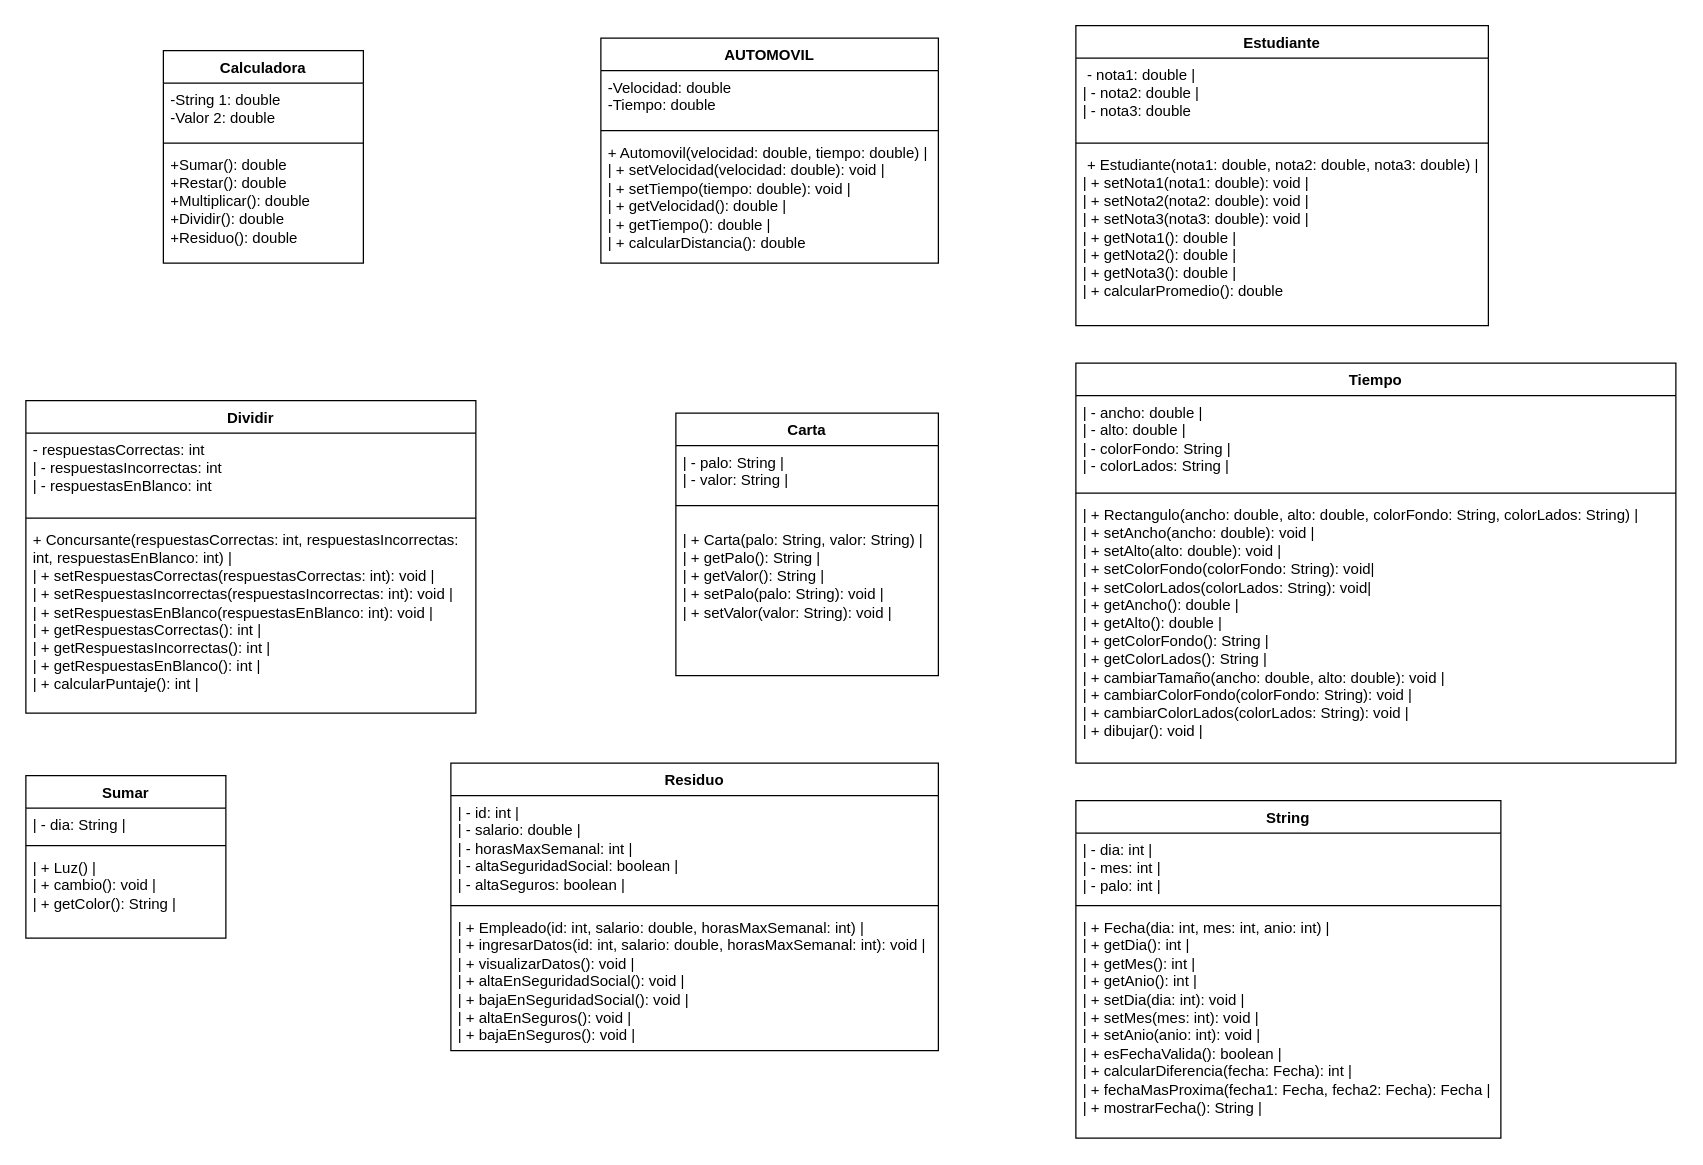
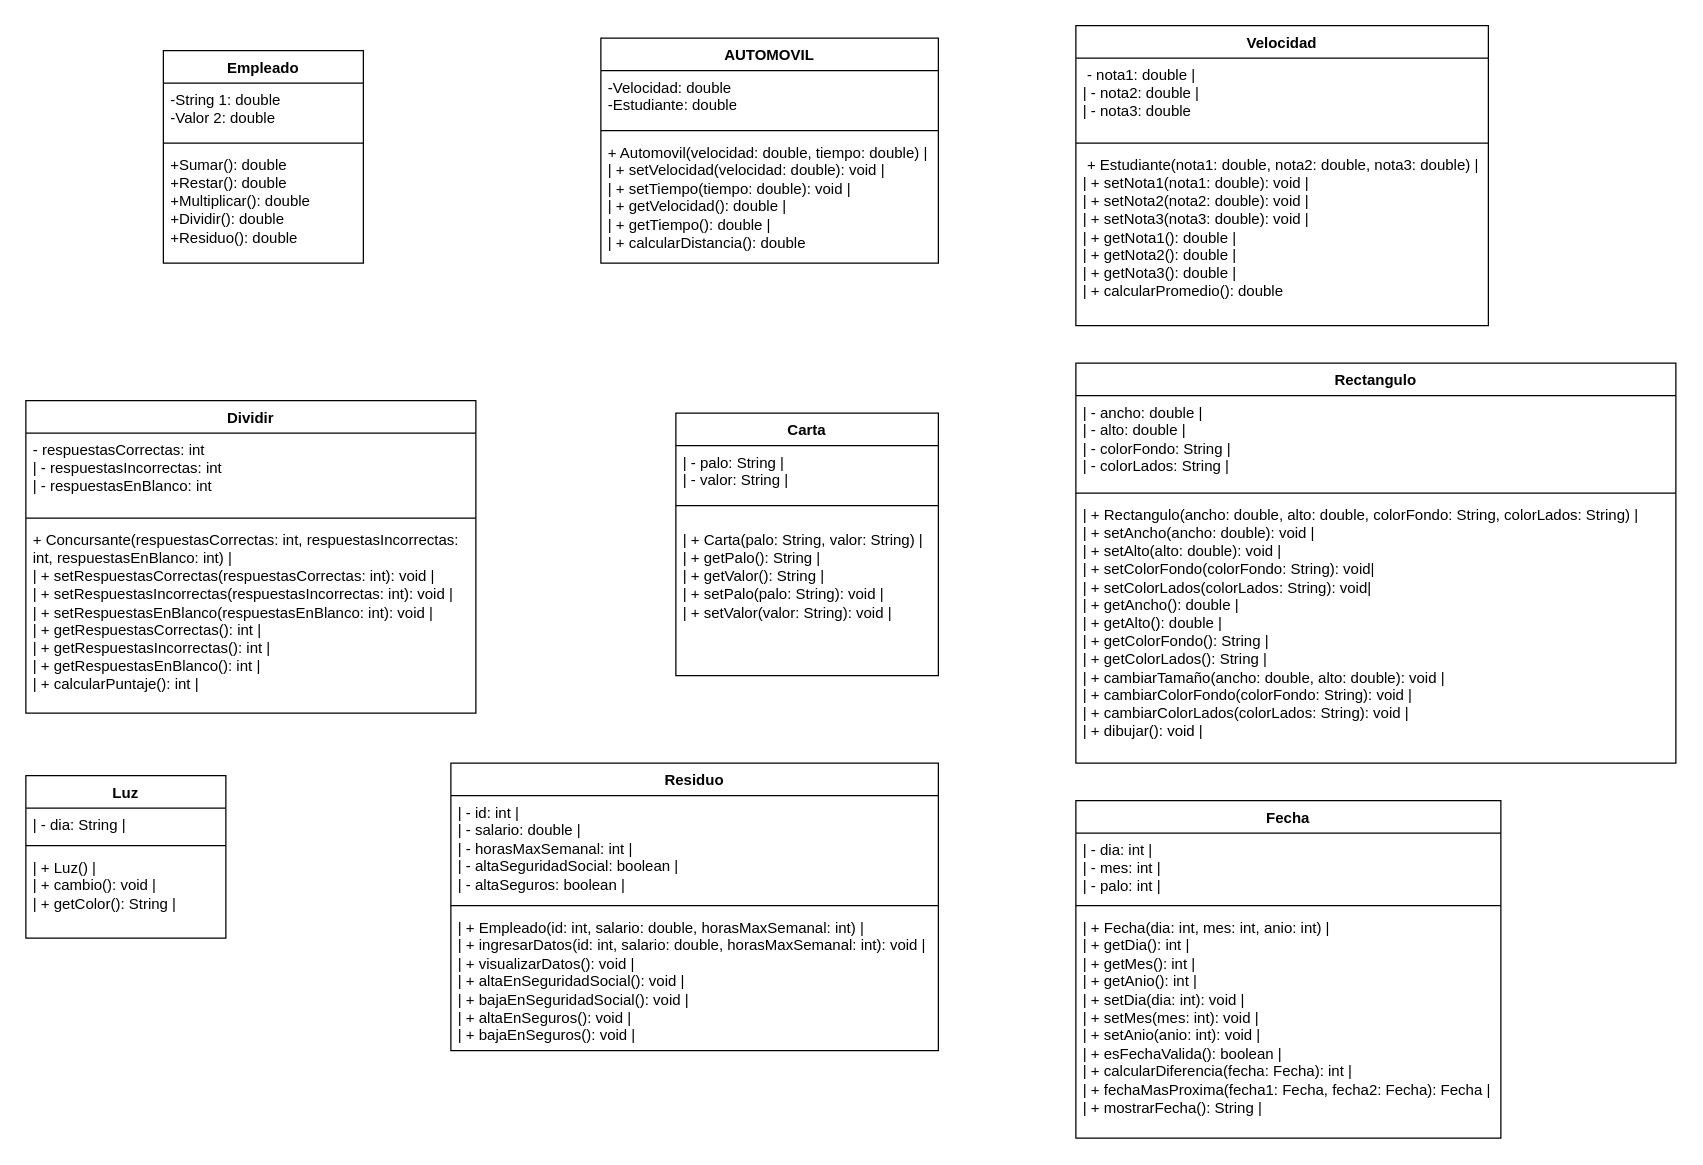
(1282, 43) -> (1282, 43)
(263, 68) -> (263, 68)
(674, 97) -> (680, 97)
(1376, 381) -> (1376, 381)
(126, 793) -> (126, 793)
(1288, 818) -> (1288, 818)
